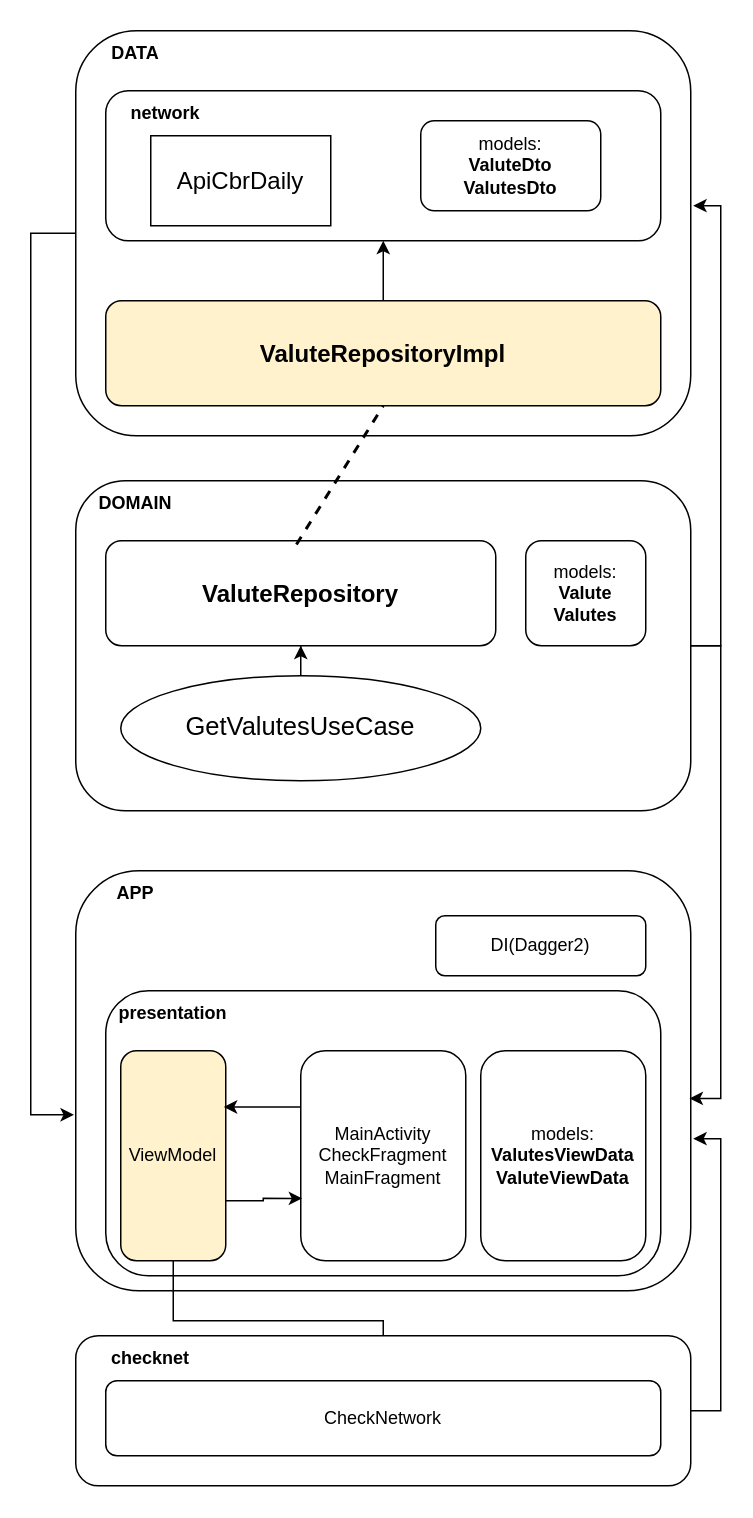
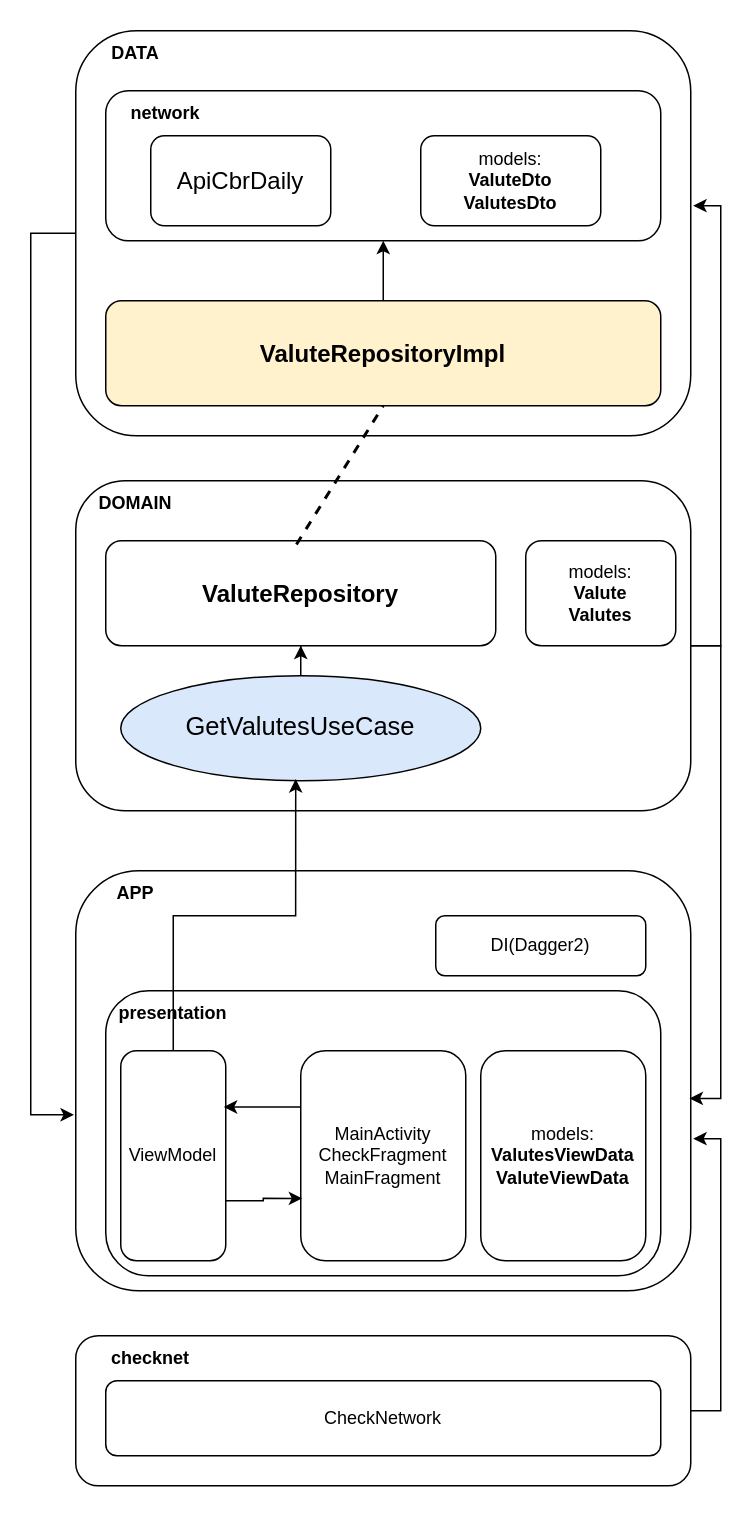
(511, 166) -> (511, 181)
(241, 181) -> (241, 181)
(586, 593) -> (601, 593)
(301, 728) -> (301, 728)
(173, 1156) -> (173, 1156)
(255, 1321) -> (230, 916)
